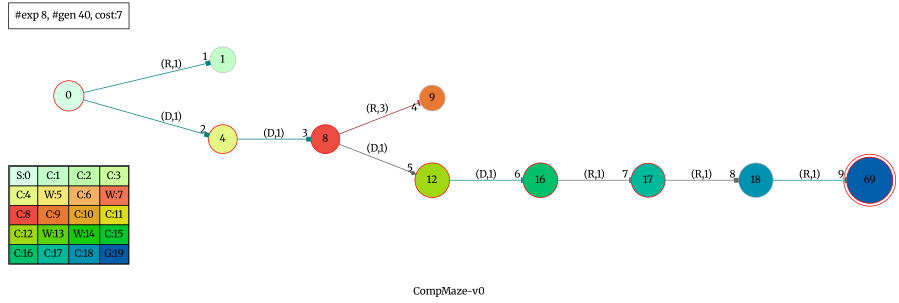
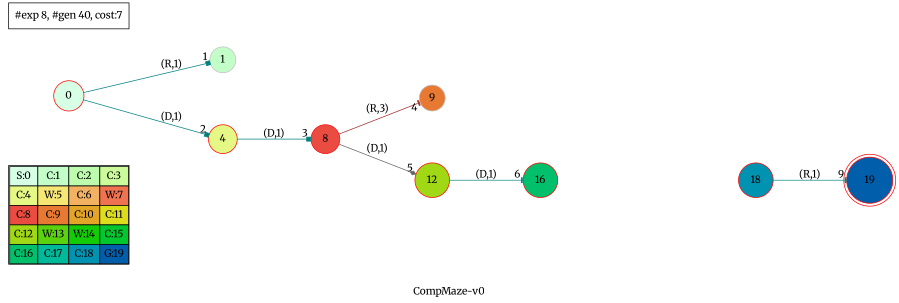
(648, 180) -> none
(756, 180) -> (756, 180)
(870, 180) -> (870, 180)
